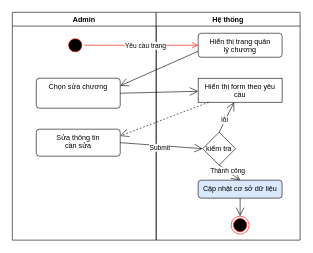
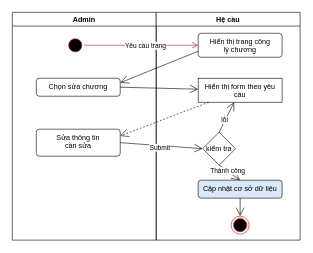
(228, 20) -> (228, 20)
(240, 46) -> (240, 46)
(78, 93) -> (78, 87)
